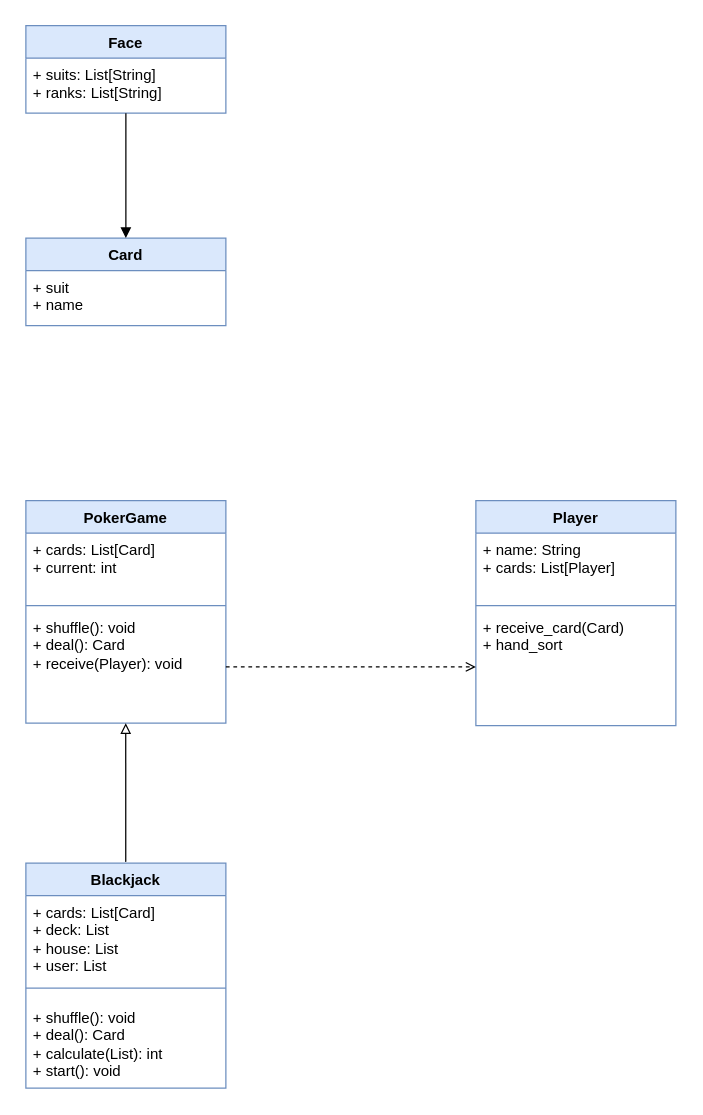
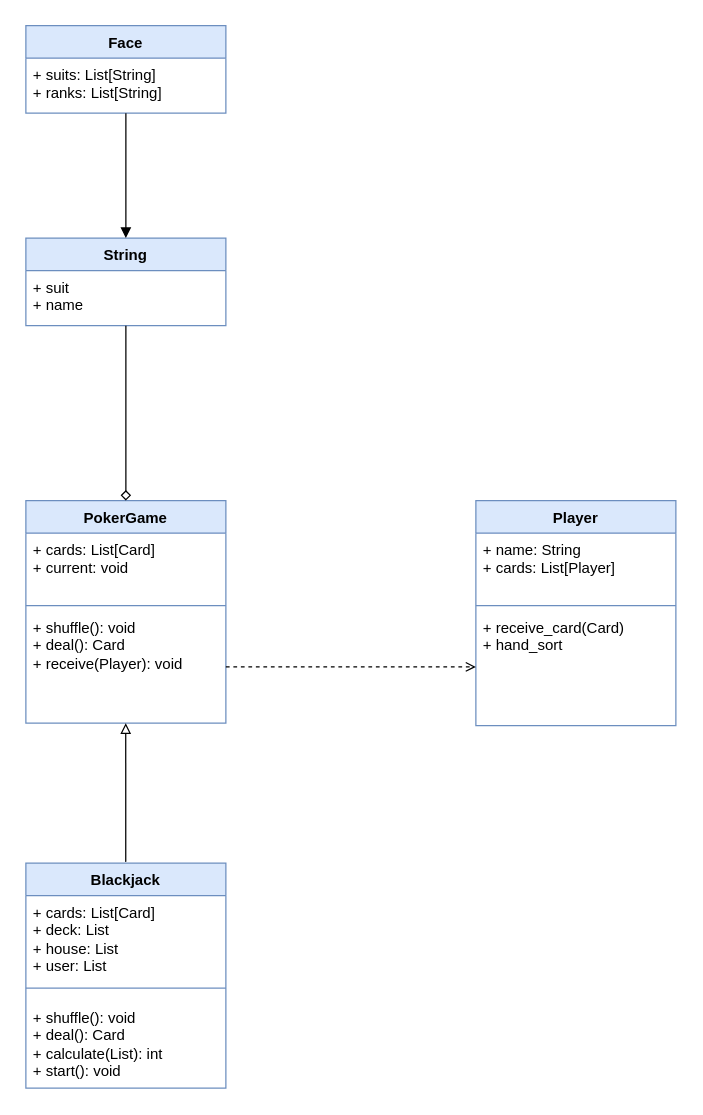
(126, 256) -> (126, 256)
none -> (126, 410)
(105, 560) -> (105, 560)
